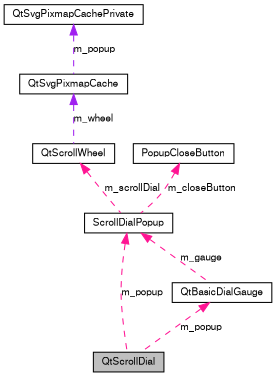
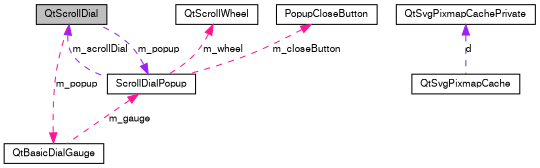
(94, 49) -> (469, 49)
none -> (80, 63)
(74, 124) -> none
(133, 188) -> (224, 49)
(121, 298) -> (124, 40)
